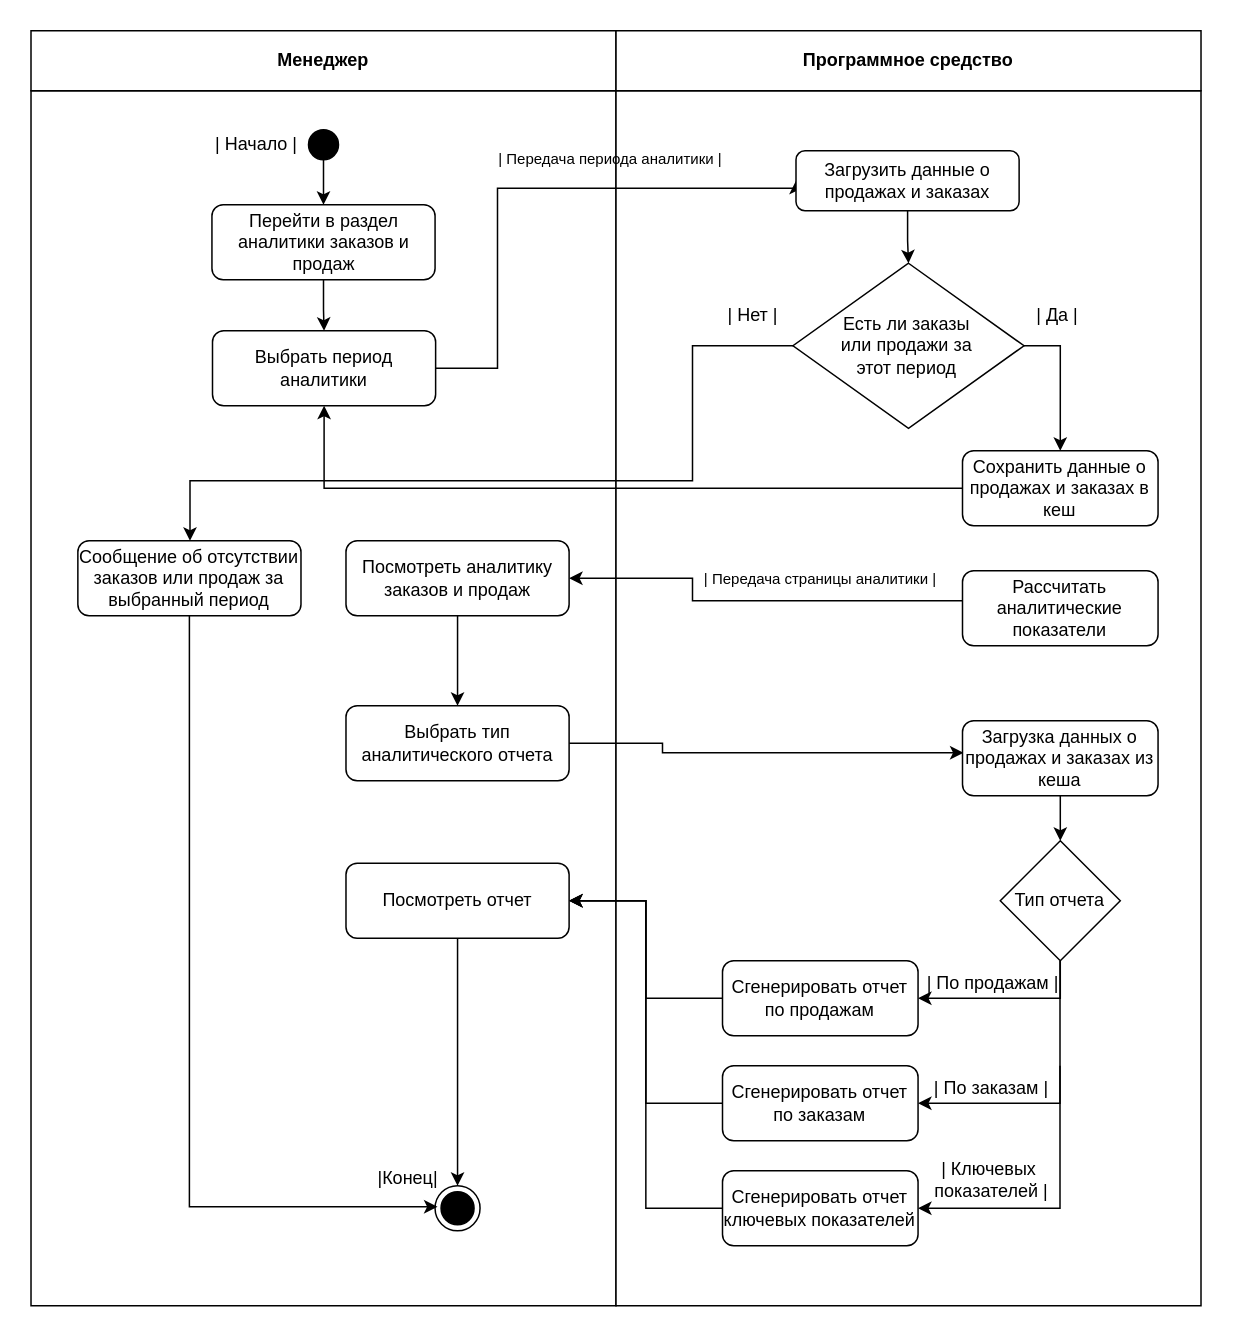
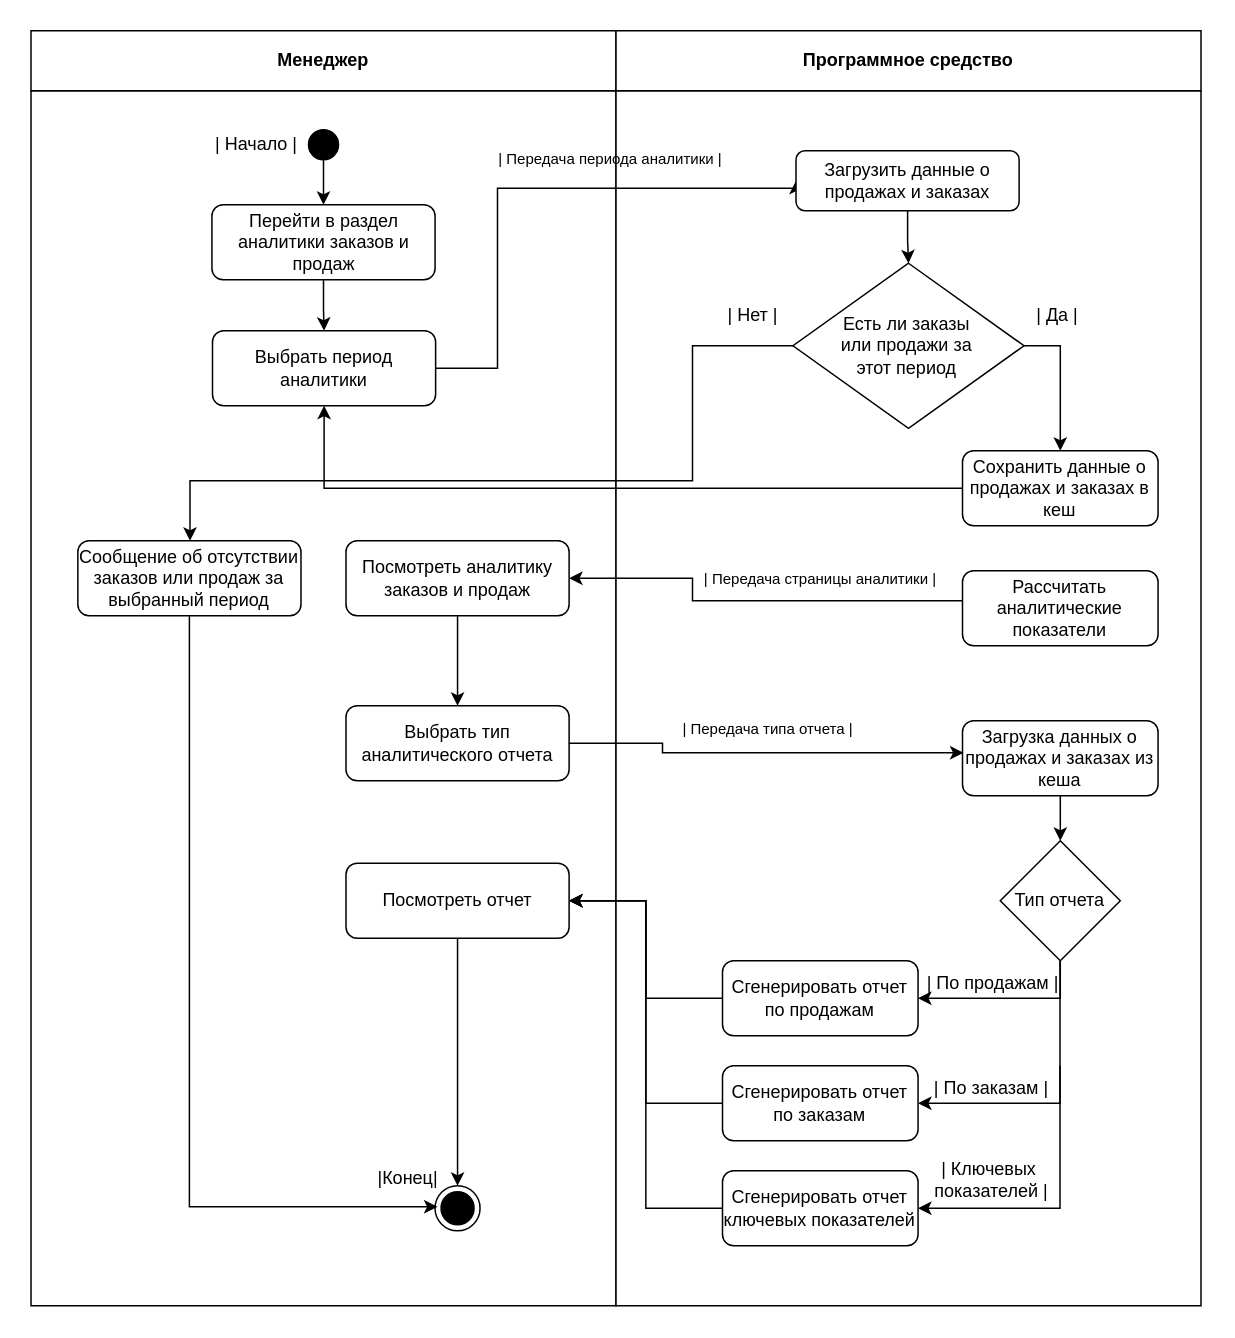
none -> (767, 728)
